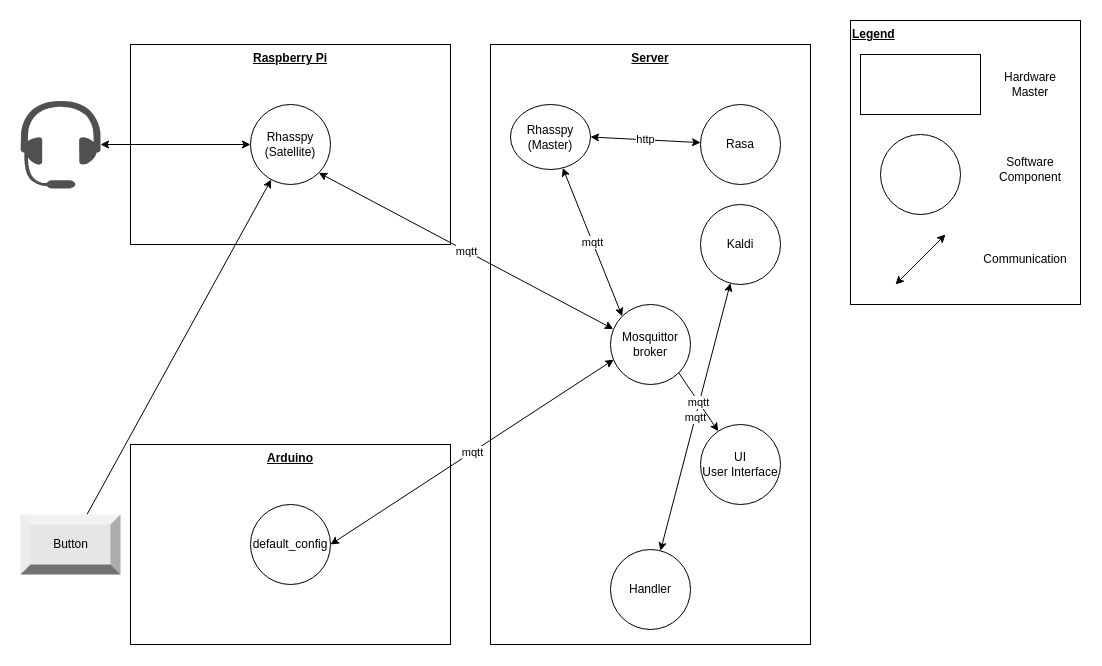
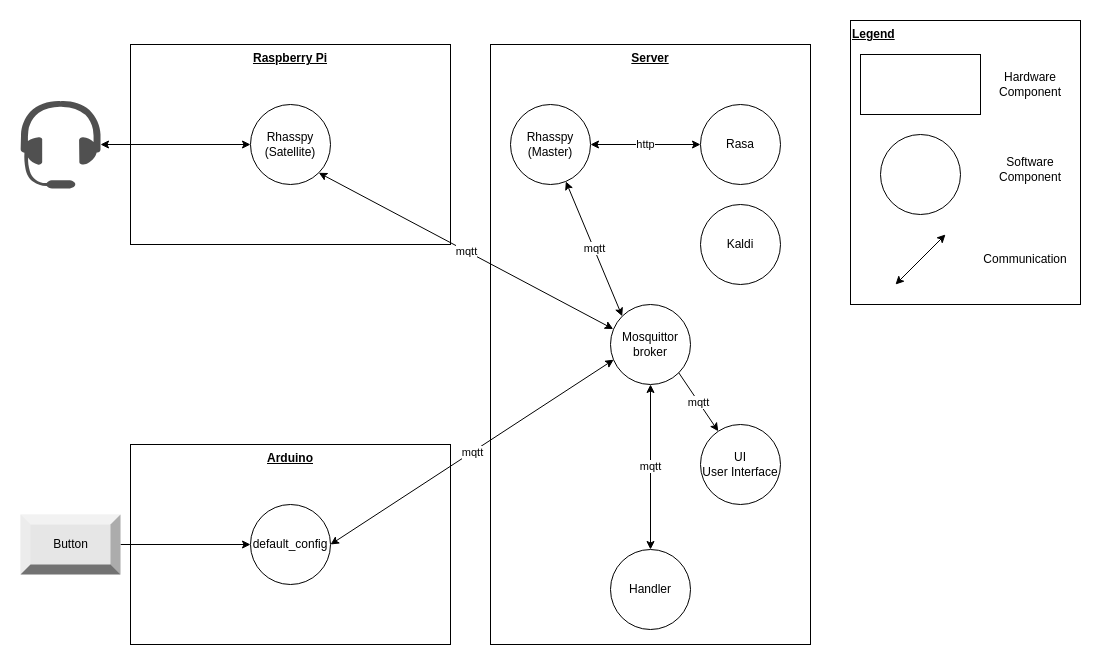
(1031, 85) -> (1031, 85)
(551, 137) -> (551, 145)
(177, 350) -> (182, 545)
(680, 476) -> (651, 467)
